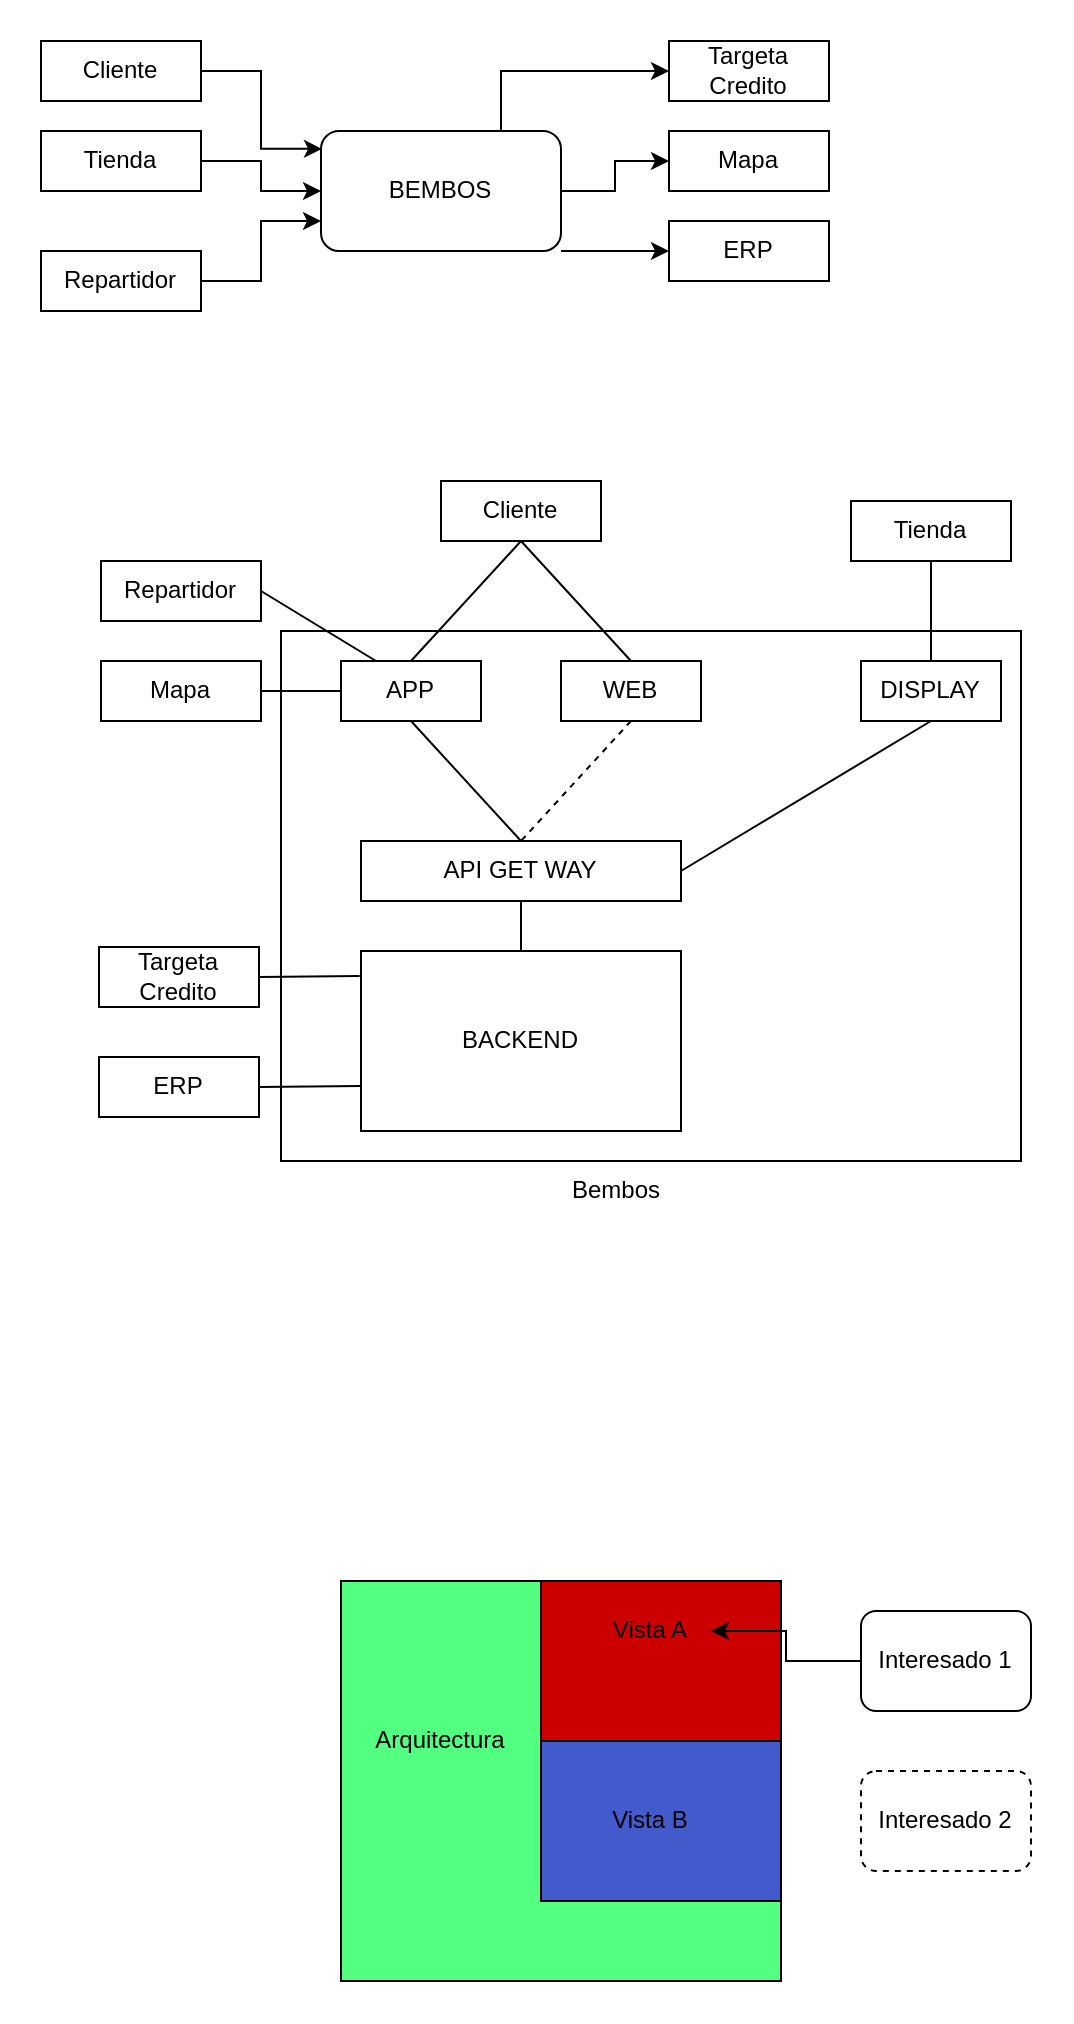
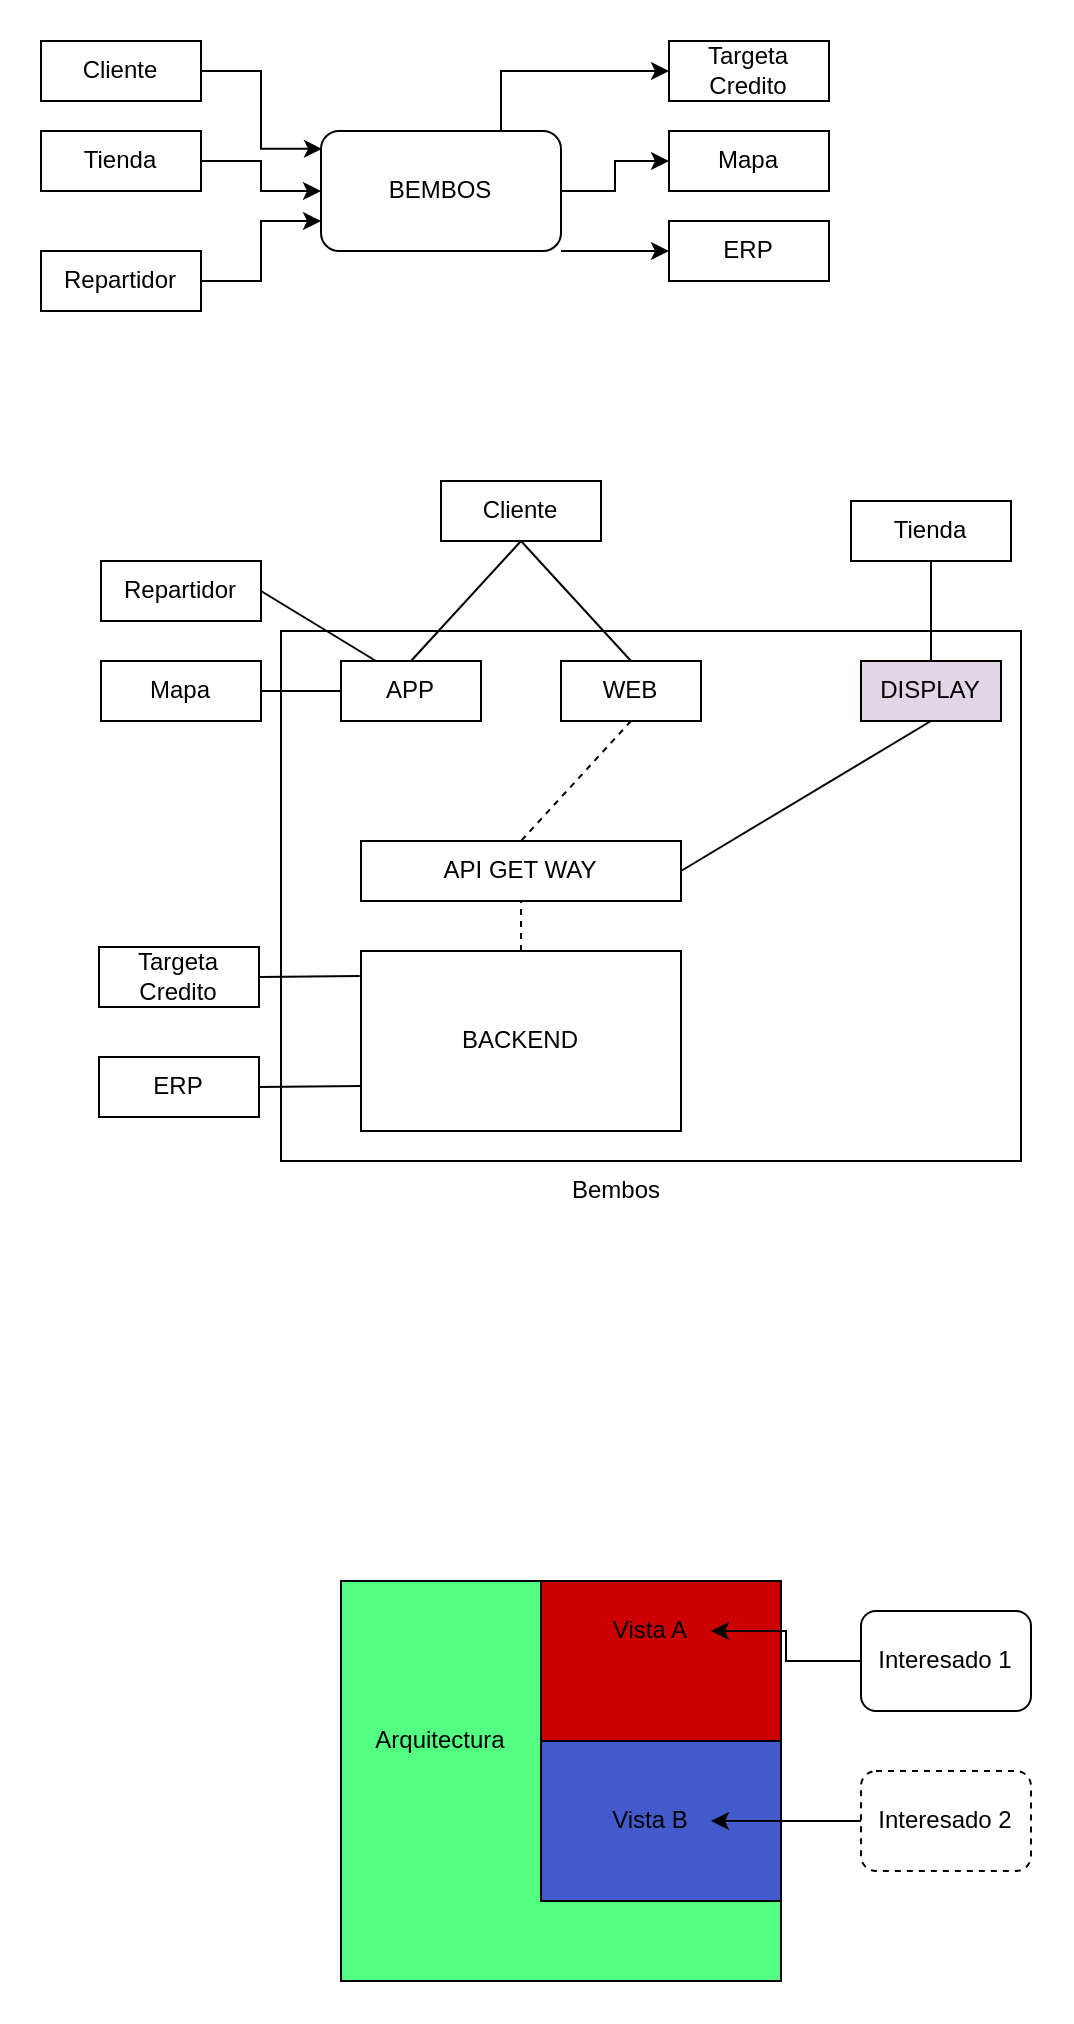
(931, 691) -> (931, 691)
(466, 781) -> none
(521, 925) -> (521, 925)
none -> (793, 1821)
